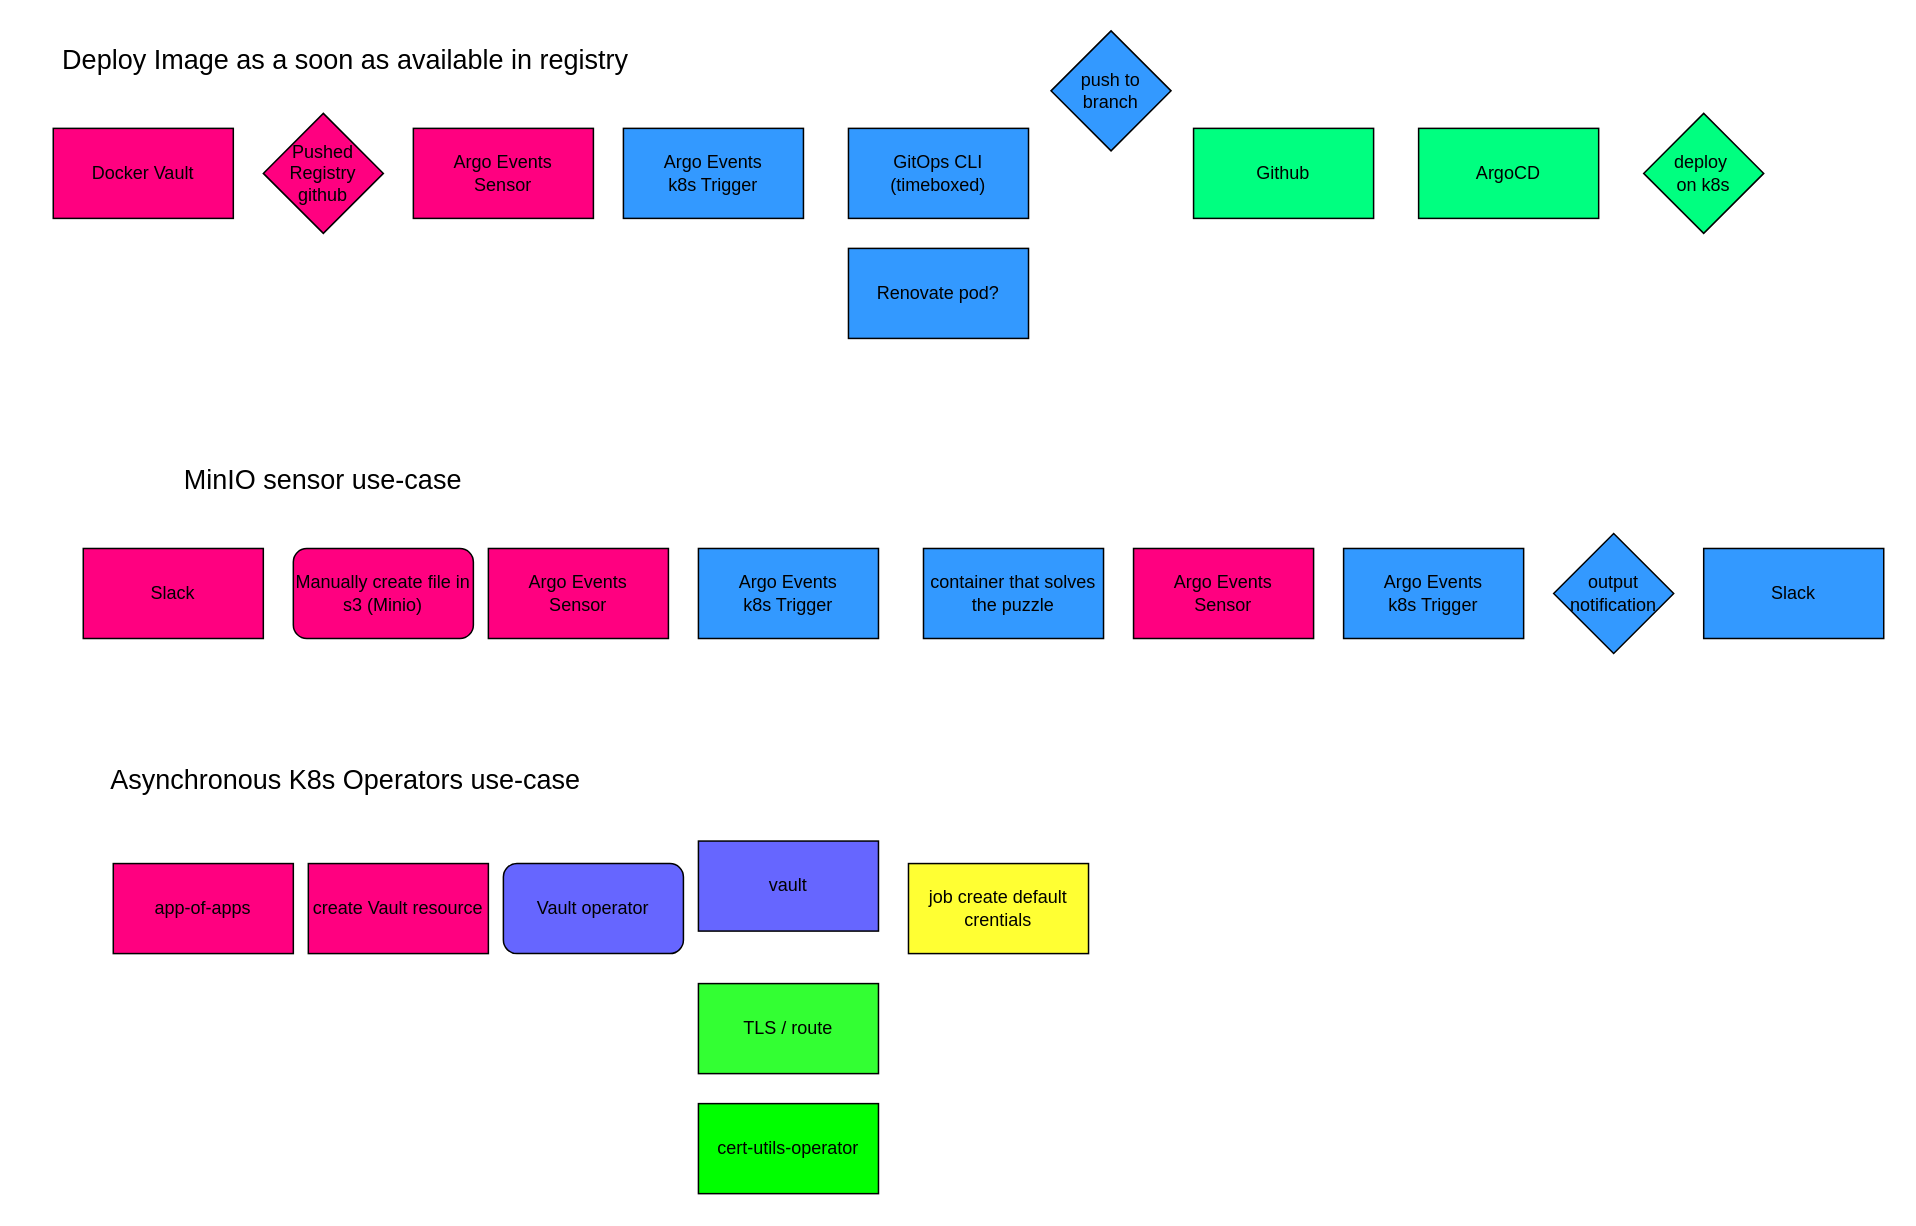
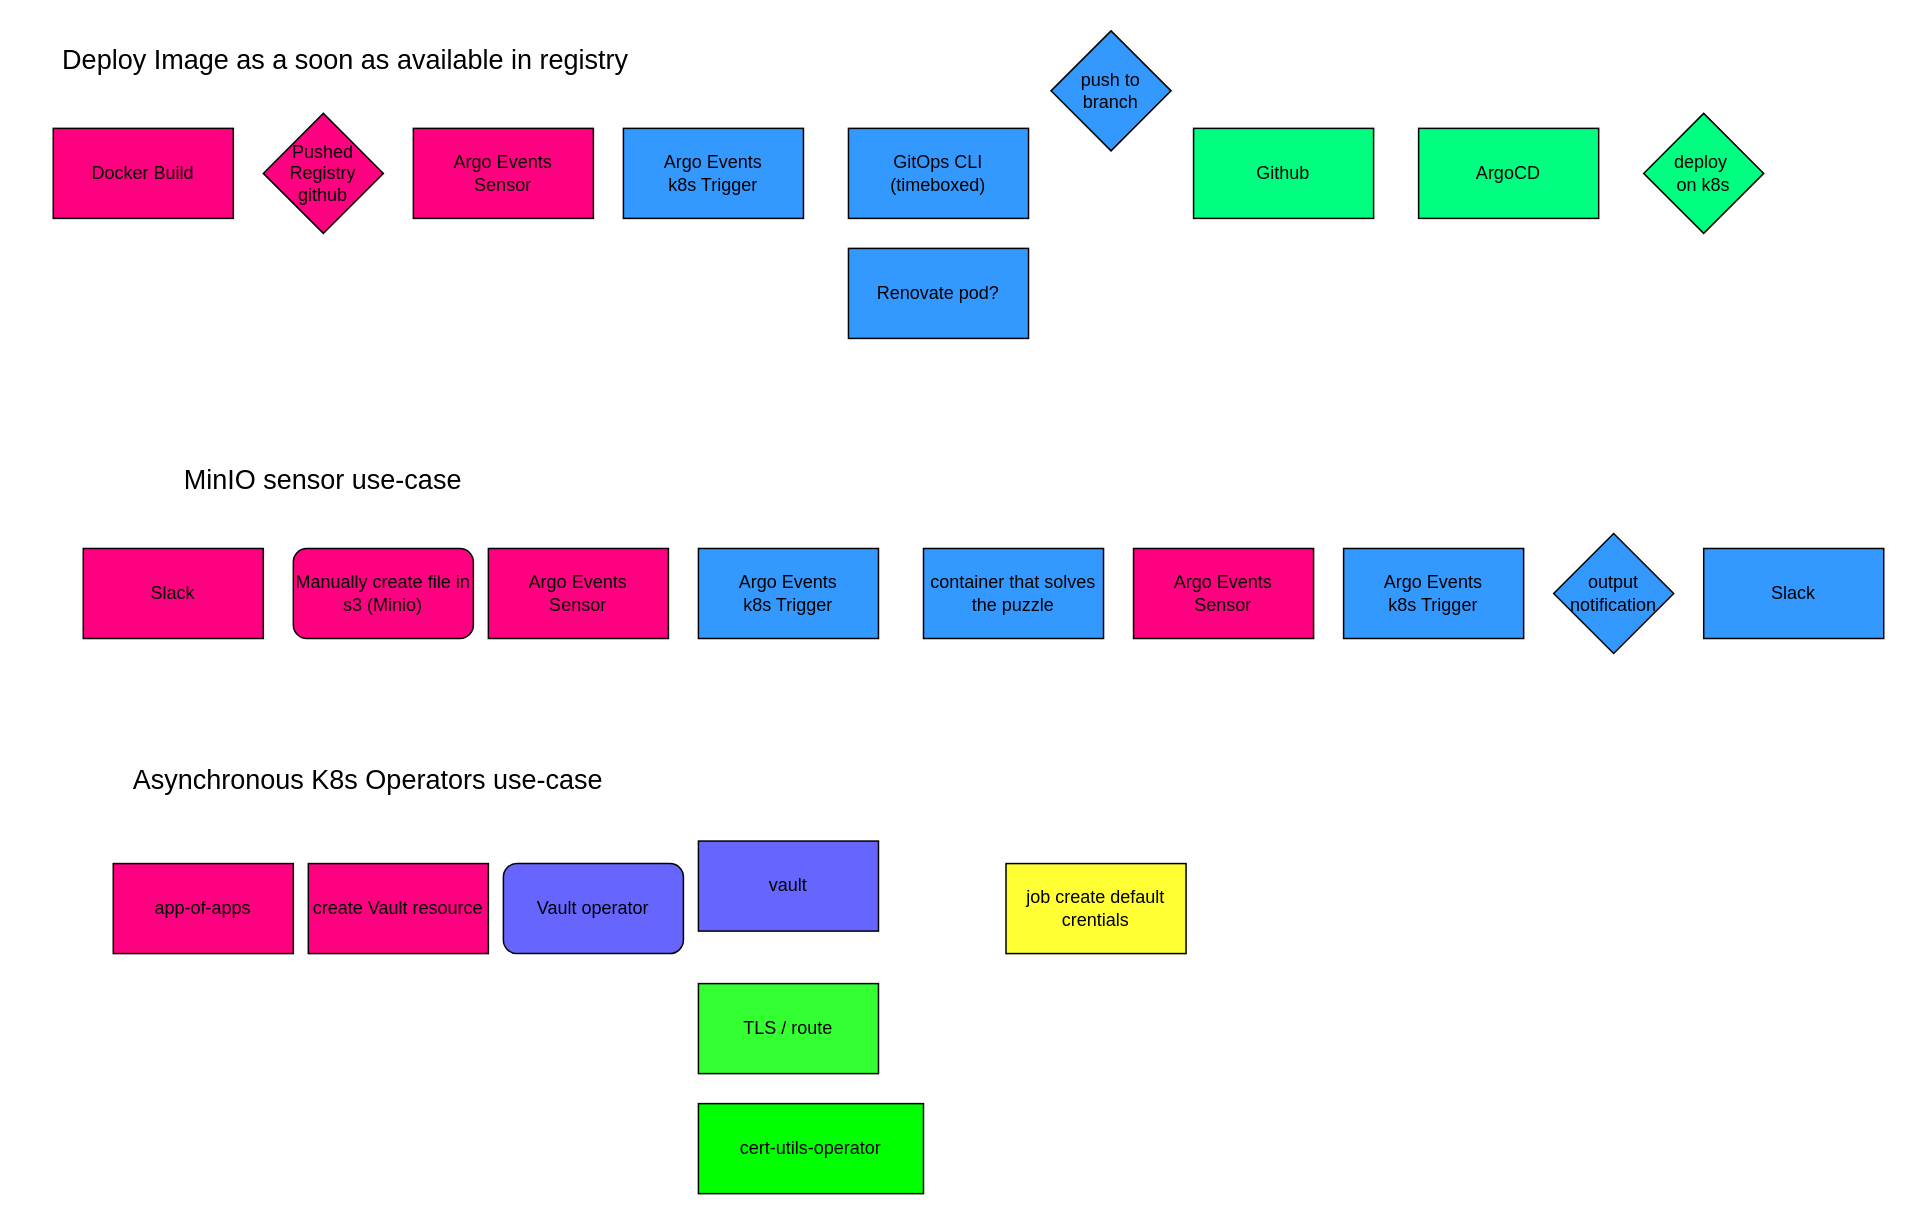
(143, 173) -> (143, 173)
(346, 781) -> (368, 781)
(998, 908) -> (1096, 908)
(788, 1148) -> (811, 1148)
